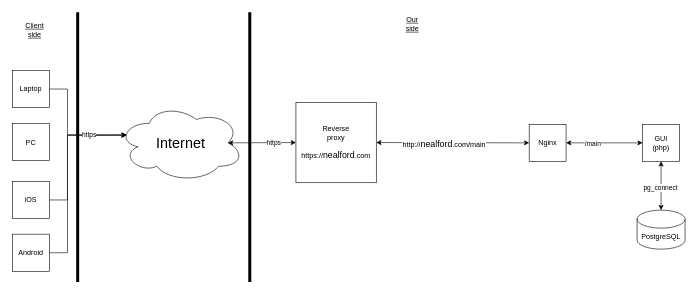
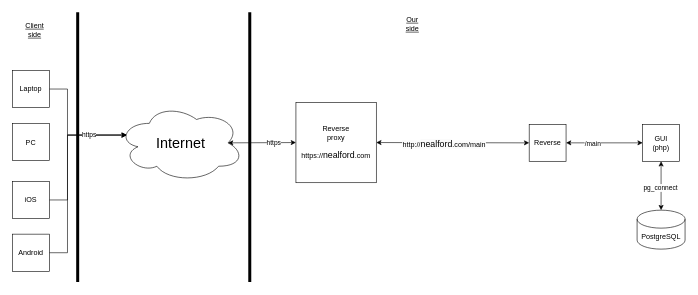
(548, 143) -> (548, 143)
